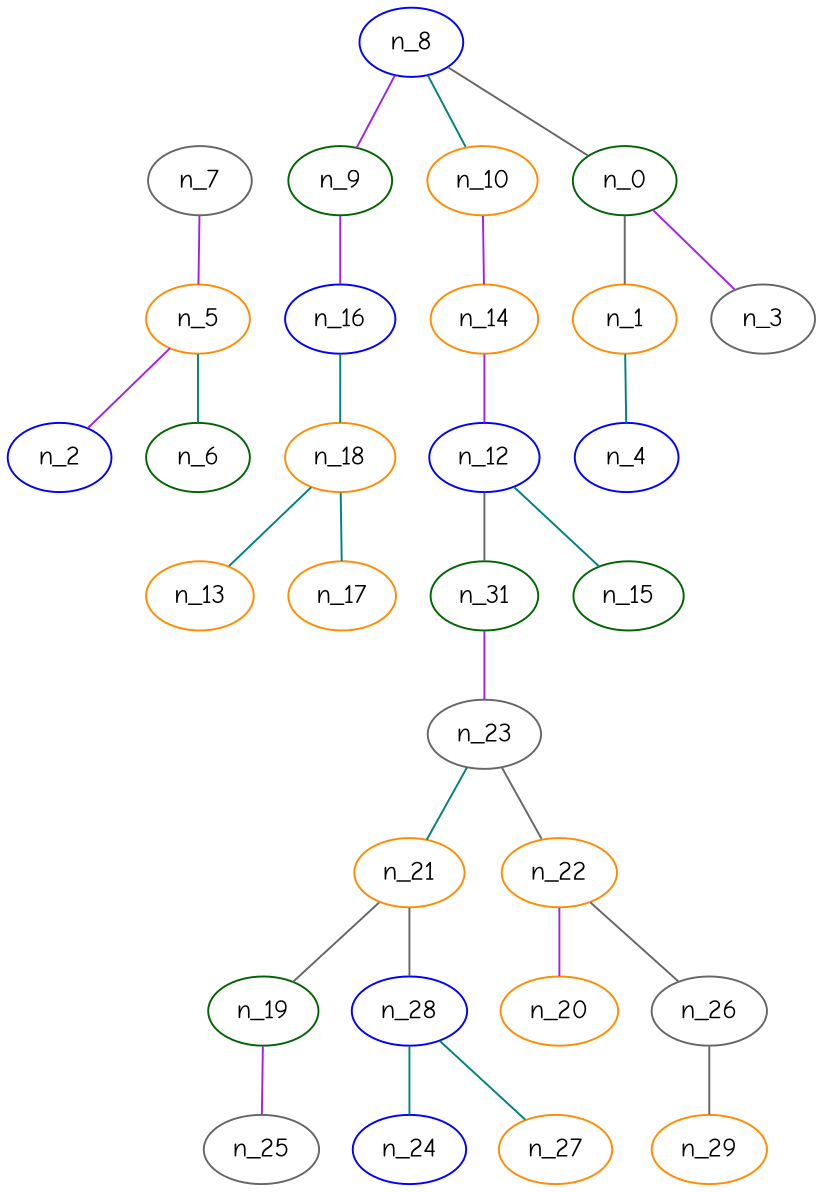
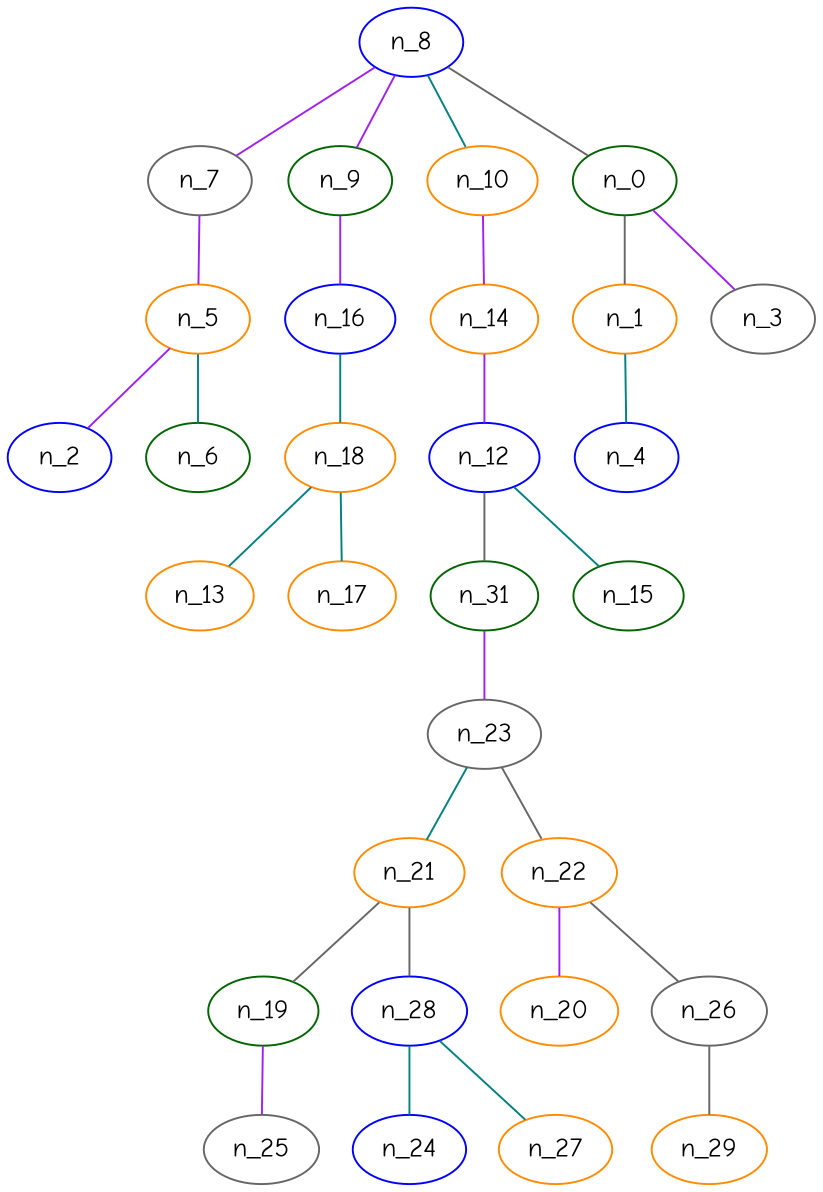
none -> (305, 112)
